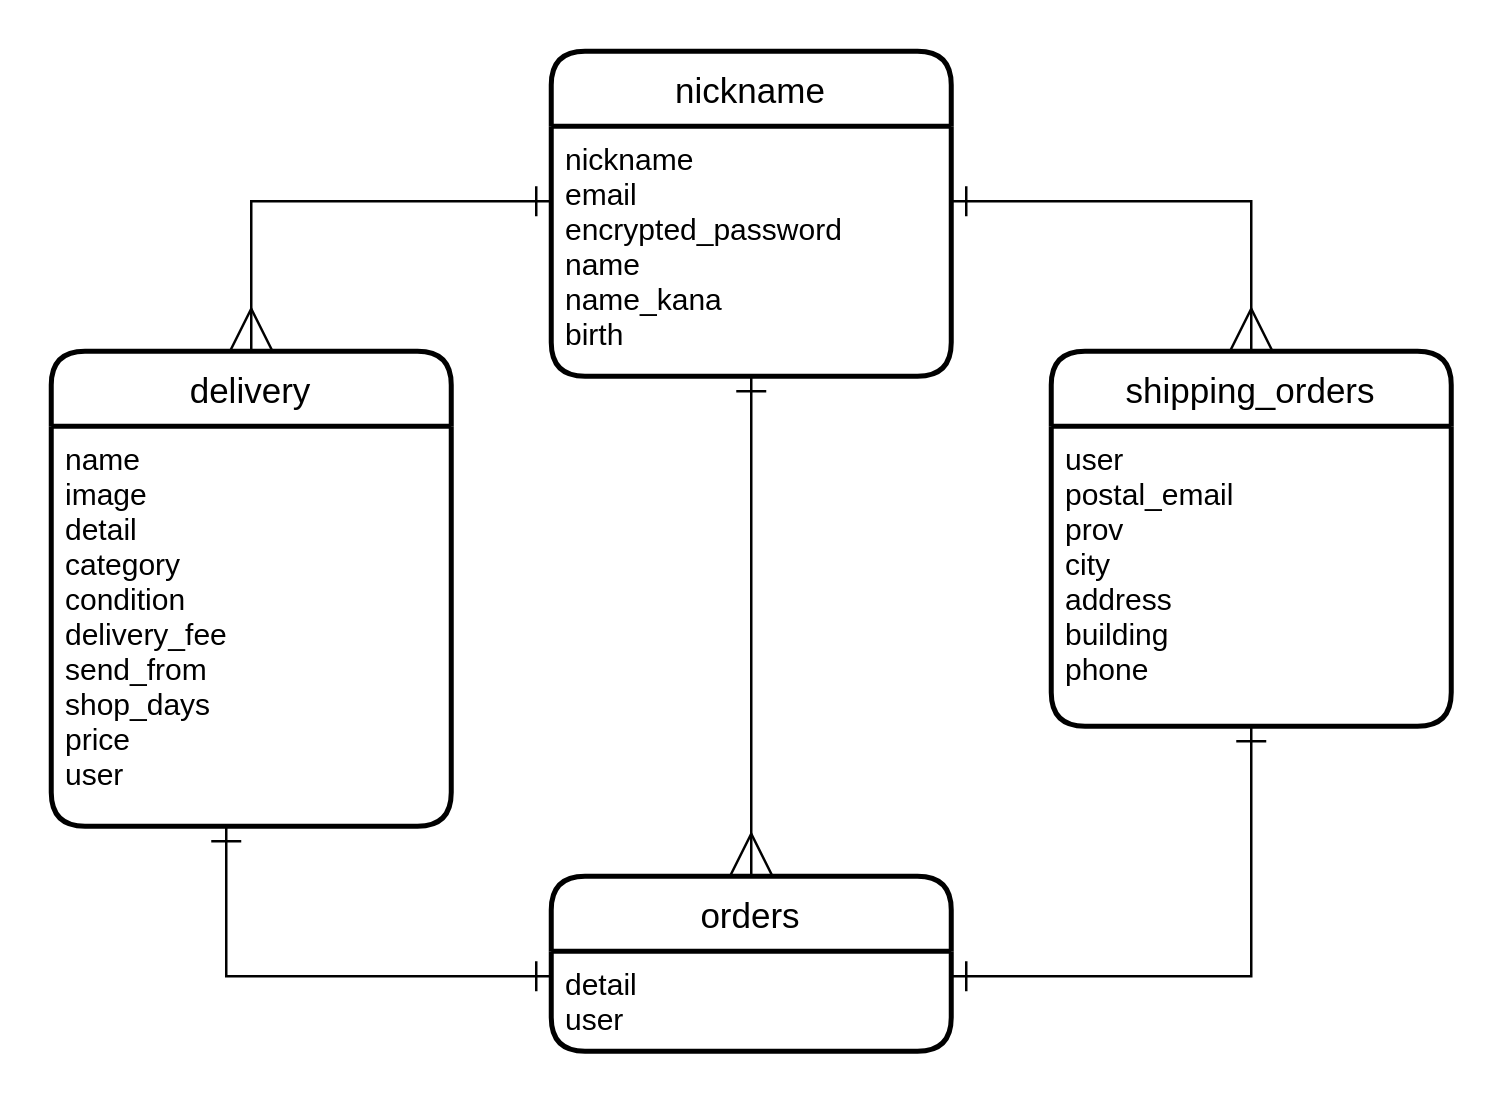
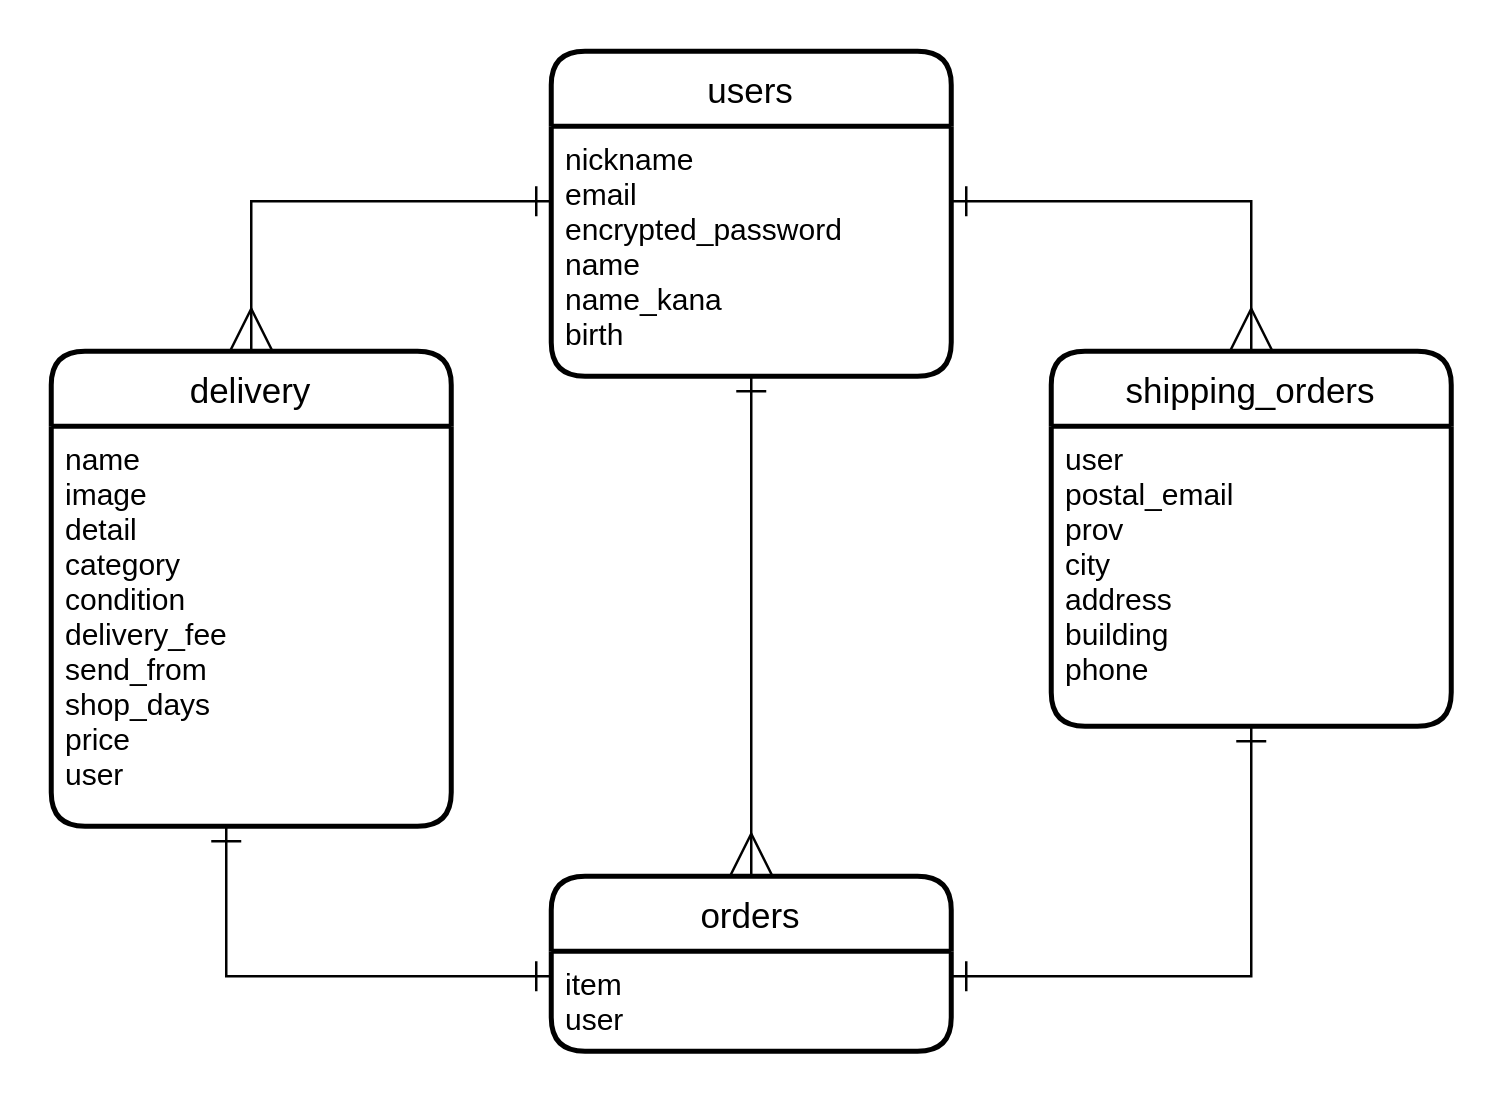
(750, 91) -> (750, 91)
(608, 985) -> (595, 985)
